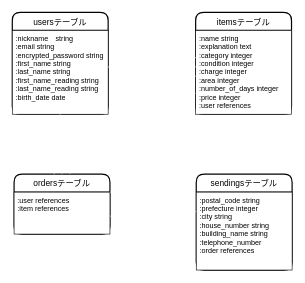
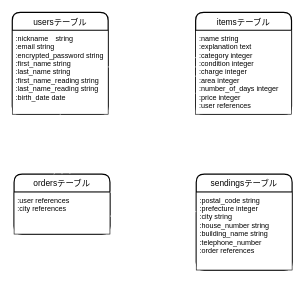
(48, 200) -> (48, 200)
